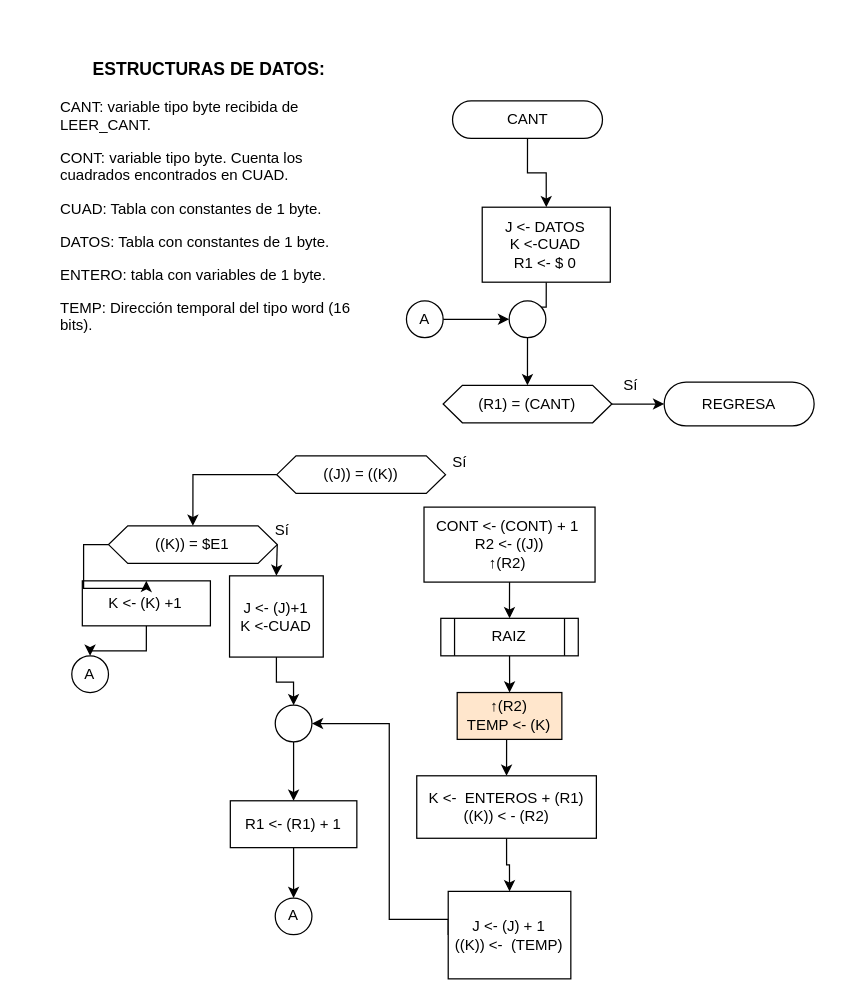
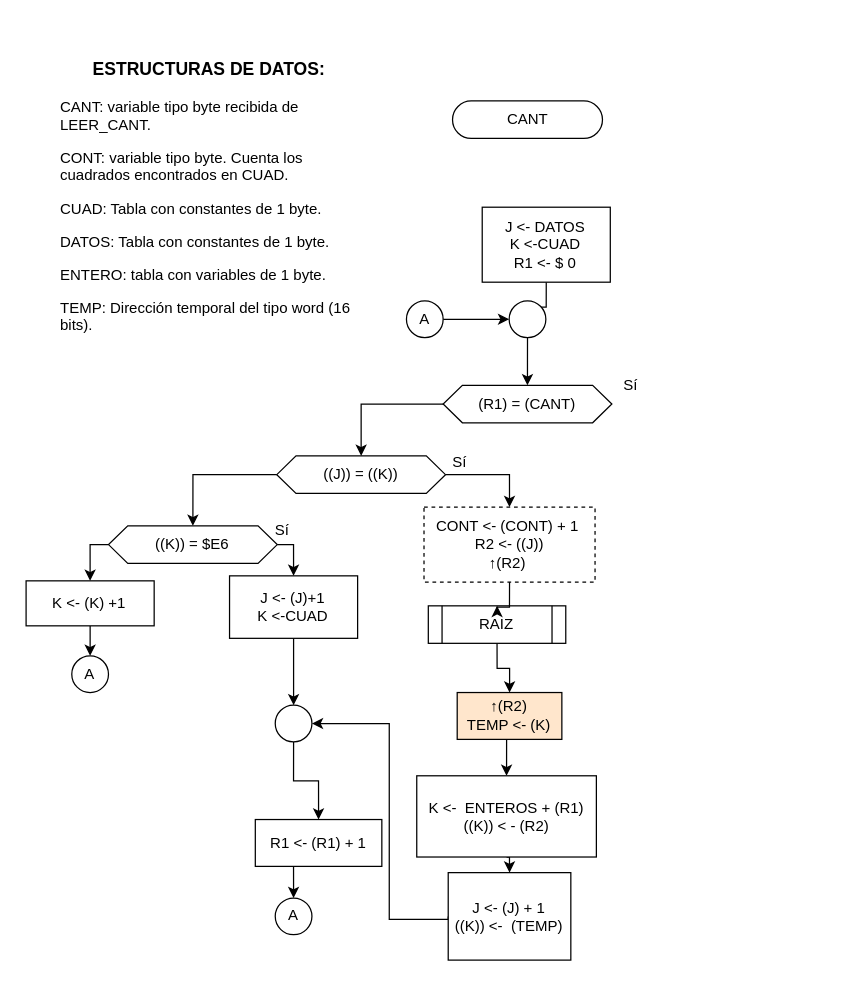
(533, 173) -> none
none -> (381, 404)
(634, 404) -> none
(739, 404) -> none
none -> (489, 474)
(193, 544) -> (193, 544)
(510, 544) -> (510, 544)
(146, 603) -> (90, 603)
(276, 616) -> (294, 607)
(510, 637) -> (497, 624)
(507, 807) -> (507, 816)
(294, 824) -> (319, 843)
(510, 935) -> (510, 916)
